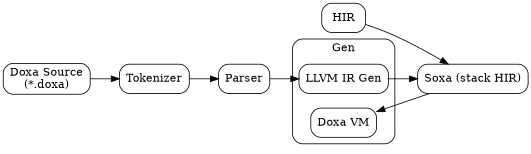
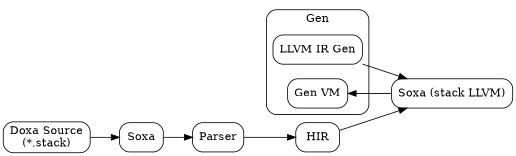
(47, 79) -> (47, 137)
(154, 79) -> (141, 137)
(280, 79) -> (266, 137)
(473, 79) -> (452, 93)
(344, 123) -> (318, 93)
